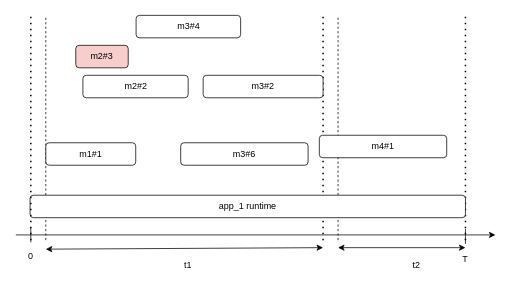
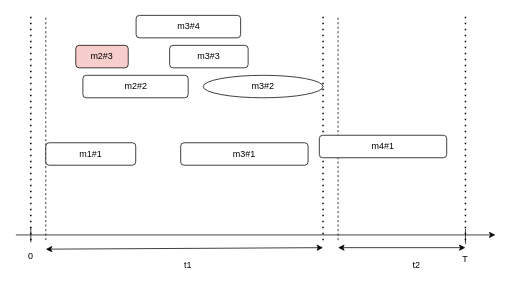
none -> (209, 57)
(263, 87) -> (263, 87)
(244, 154) -> (244, 154)
(248, 207) -> none
